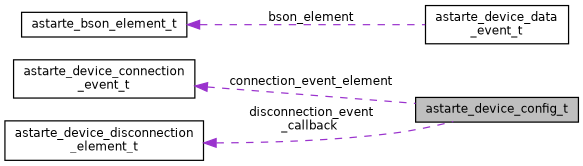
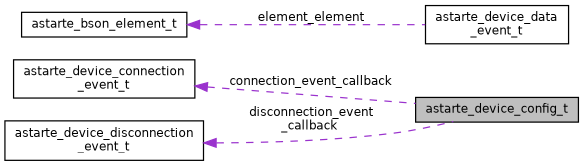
(310, 18) -> (310, 18)
(310, 82) -> (310, 82)
(104, 141) -> (104, 141)
